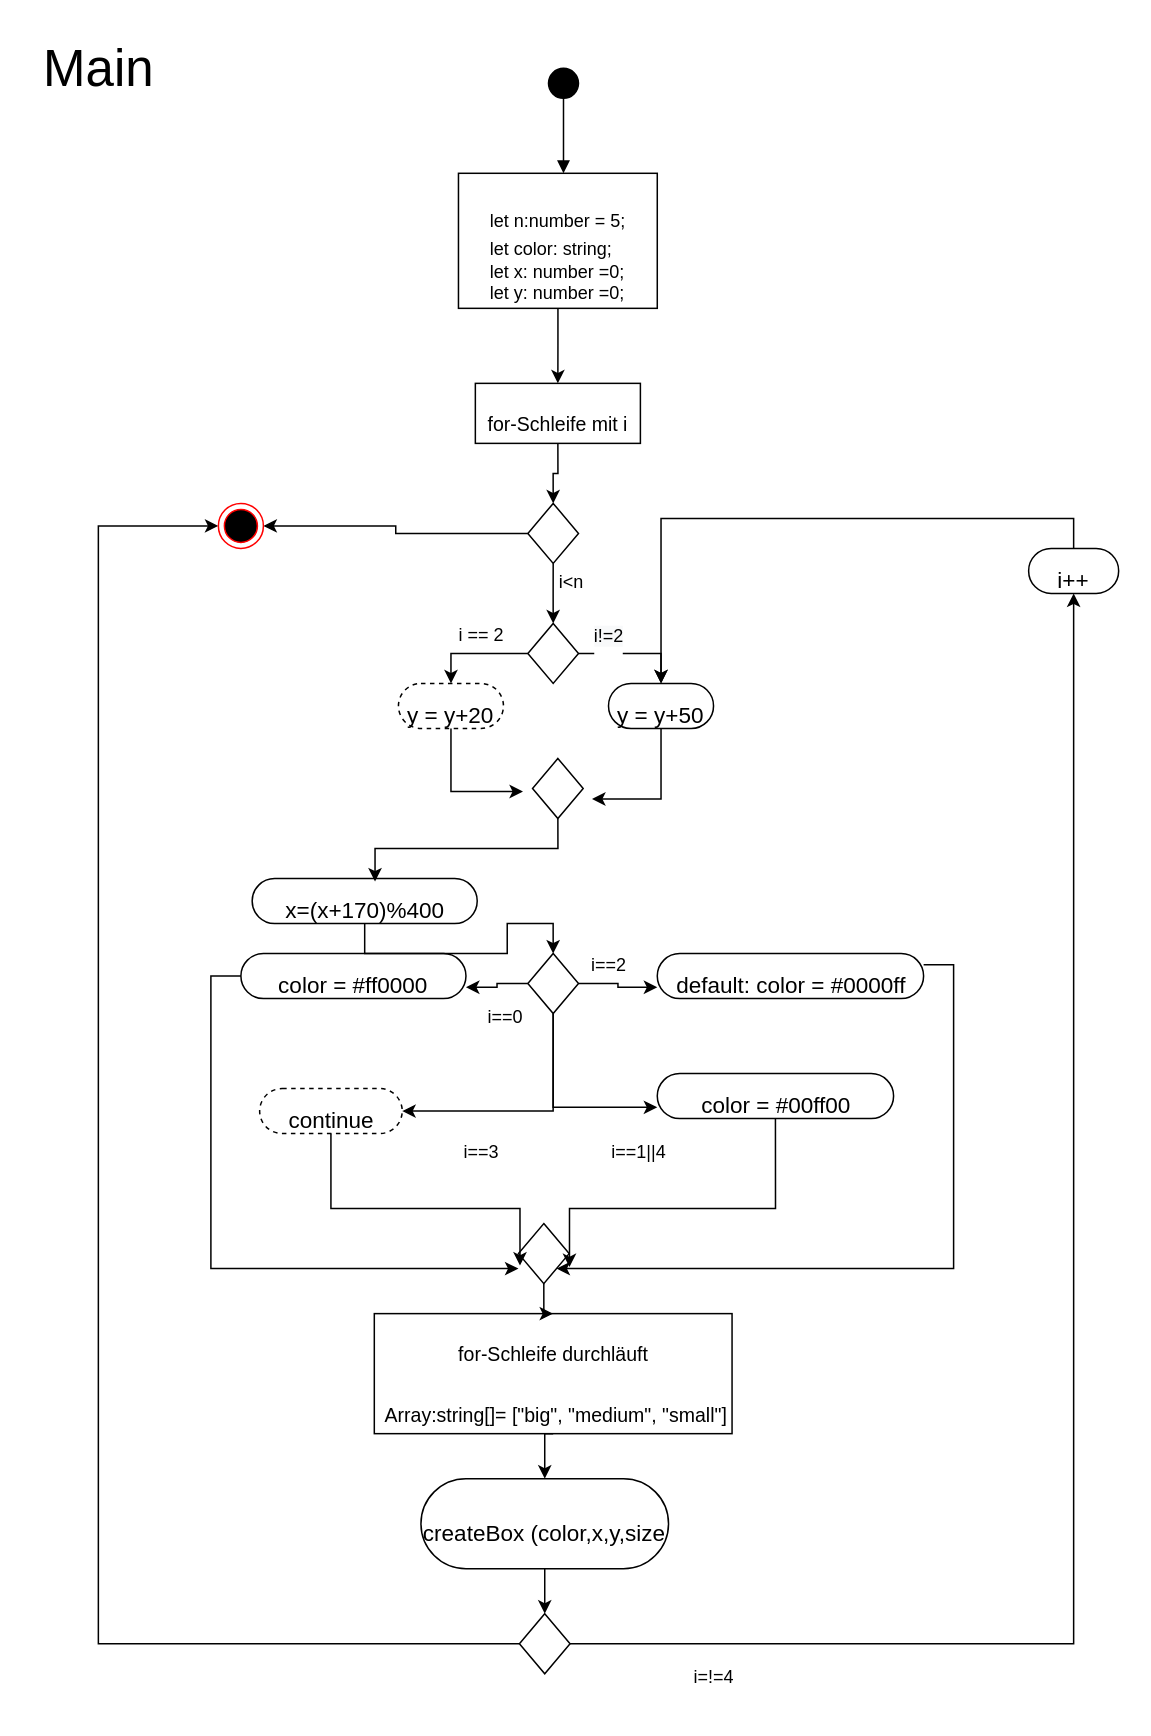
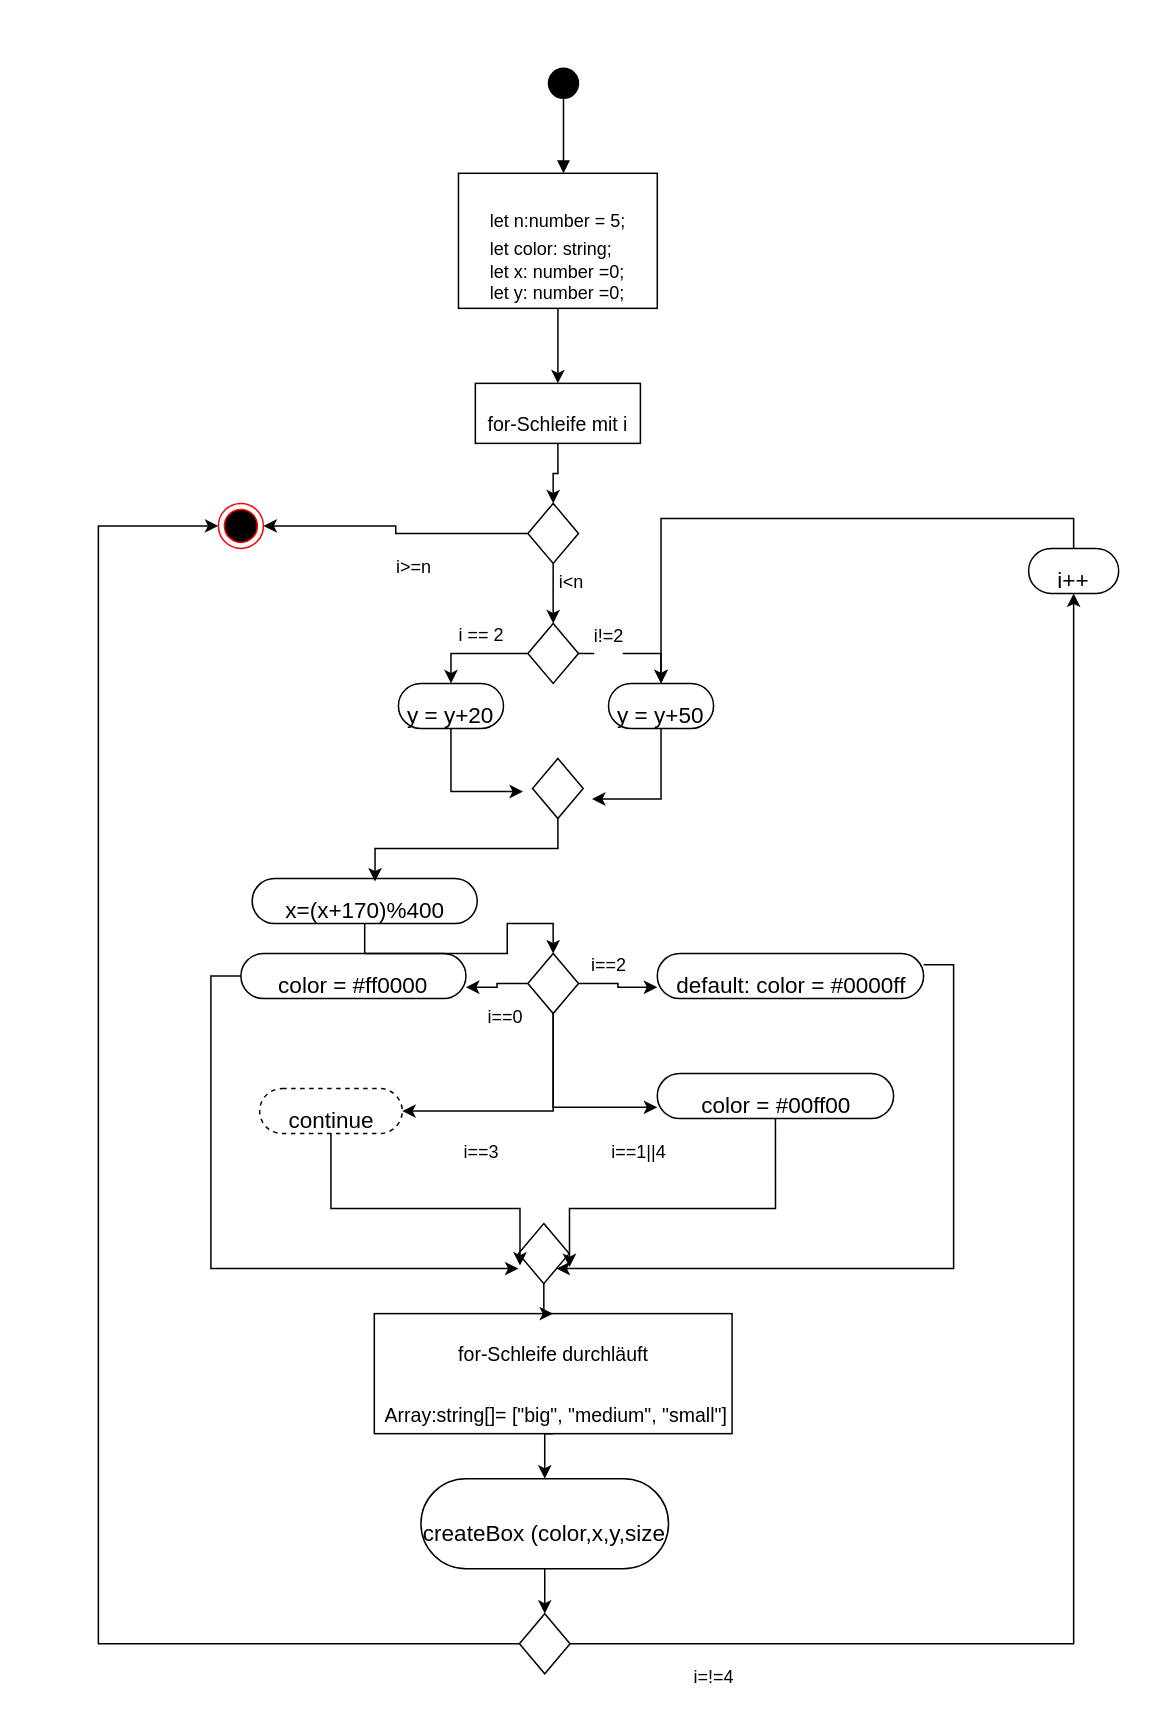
(98, 68) -> none
none -> (413, 556)
(451, 706) -> (451, 706)
